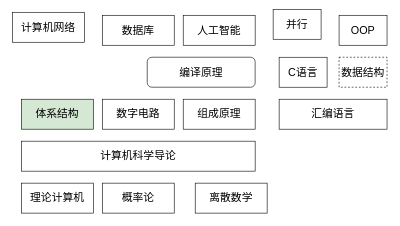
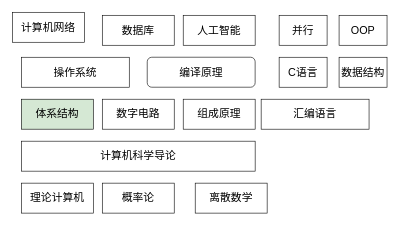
(297, 24) -> (303, 30)
none -> (75, 72)
(363, 72) -> (363, 72)
(333, 114) -> (315, 114)
